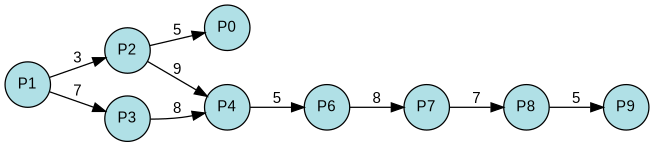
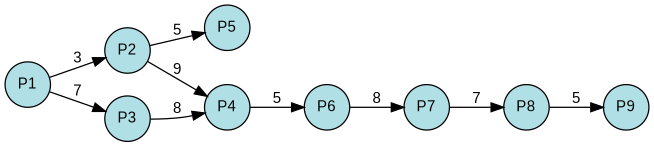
(227, 28) -> (227, 28)
